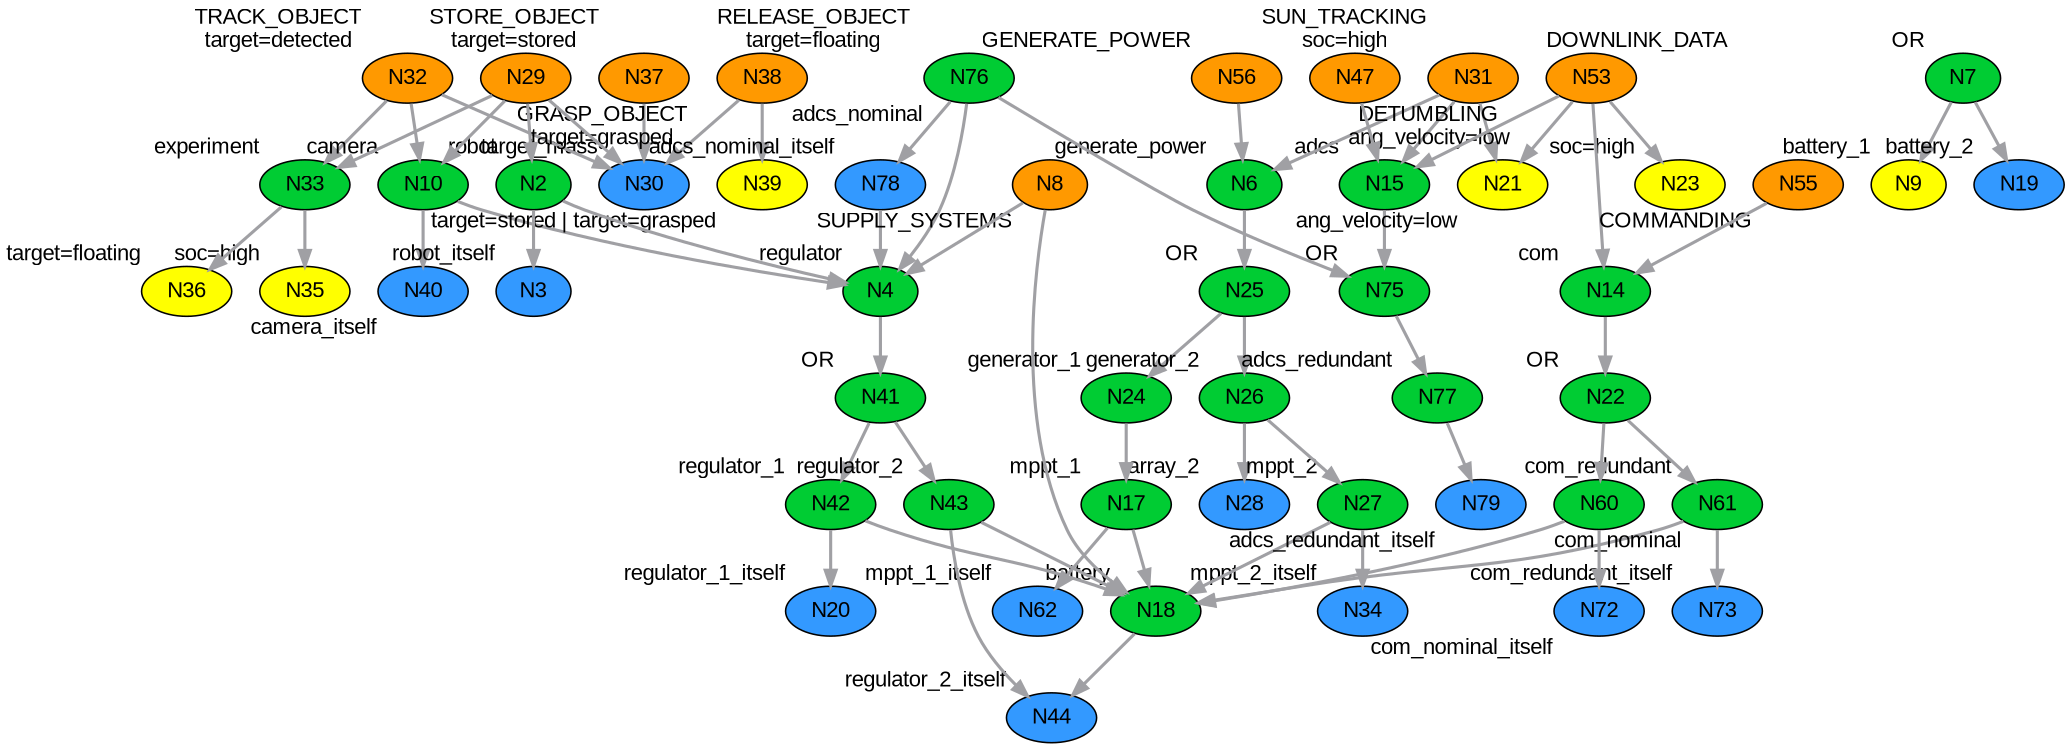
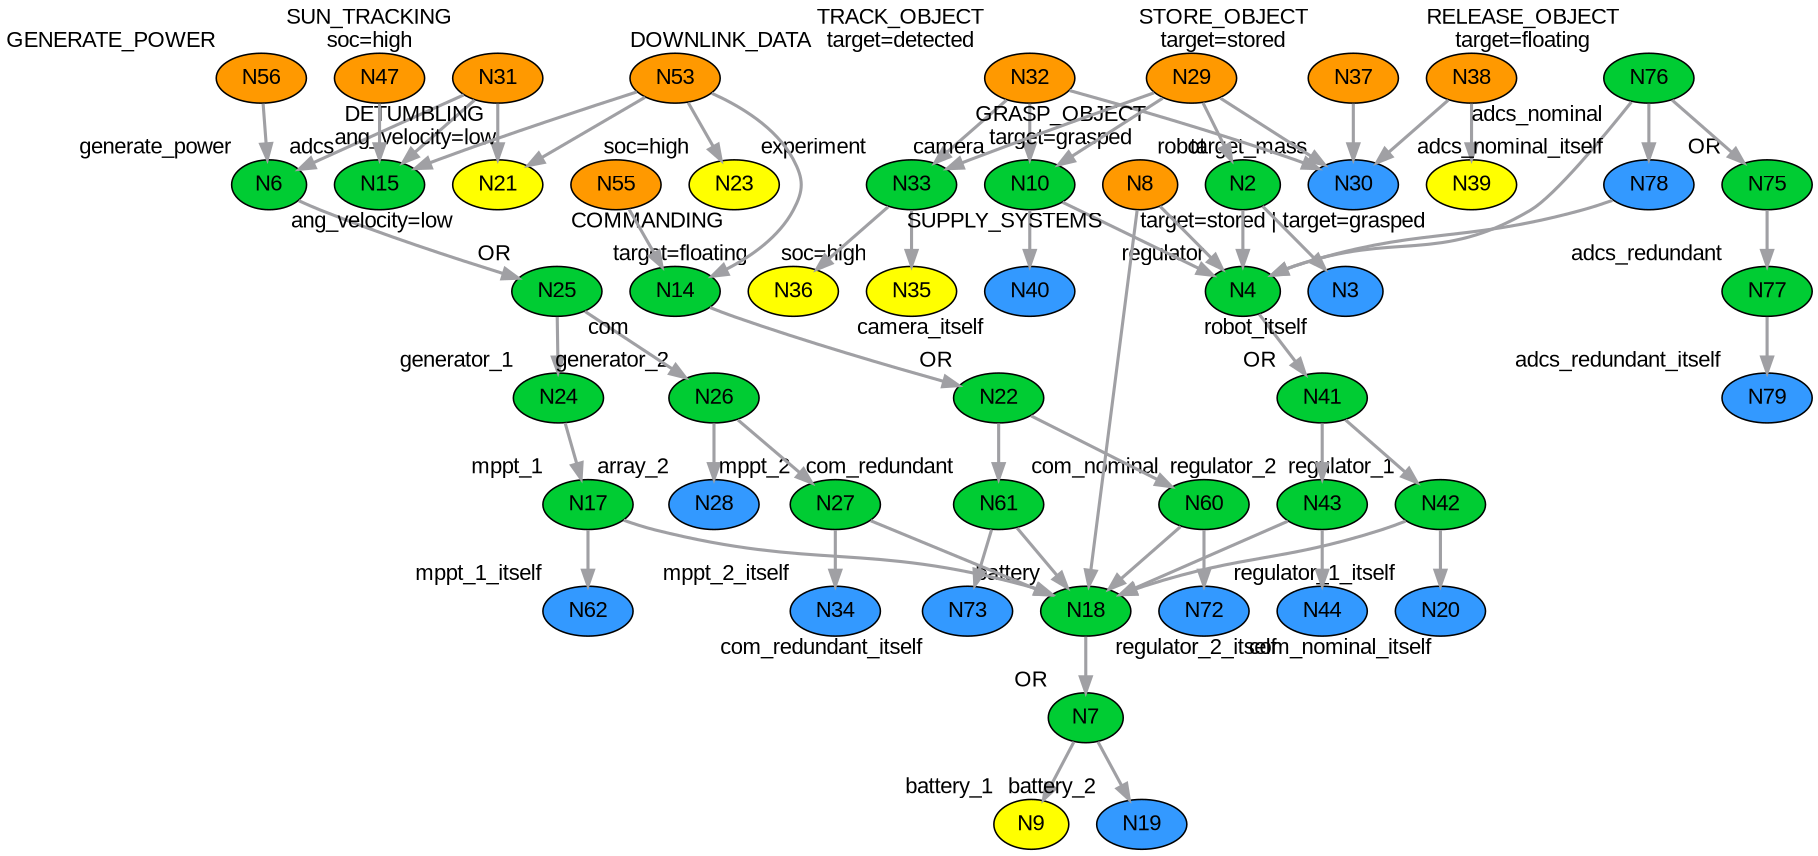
(1384, 230) -> none
(1109, 659) -> (1086, 657)
